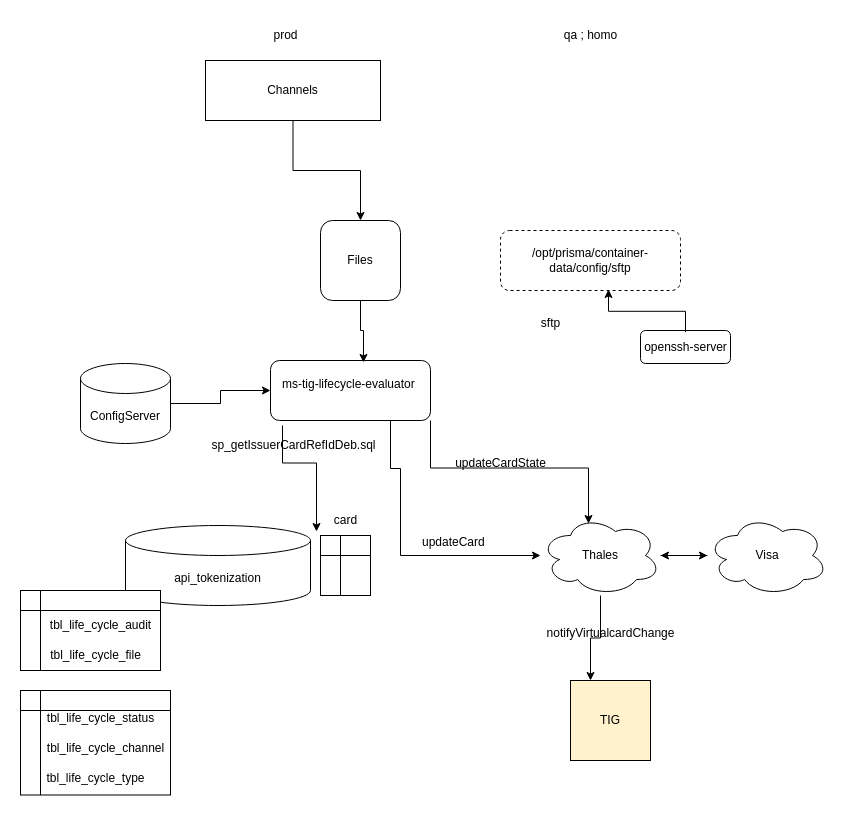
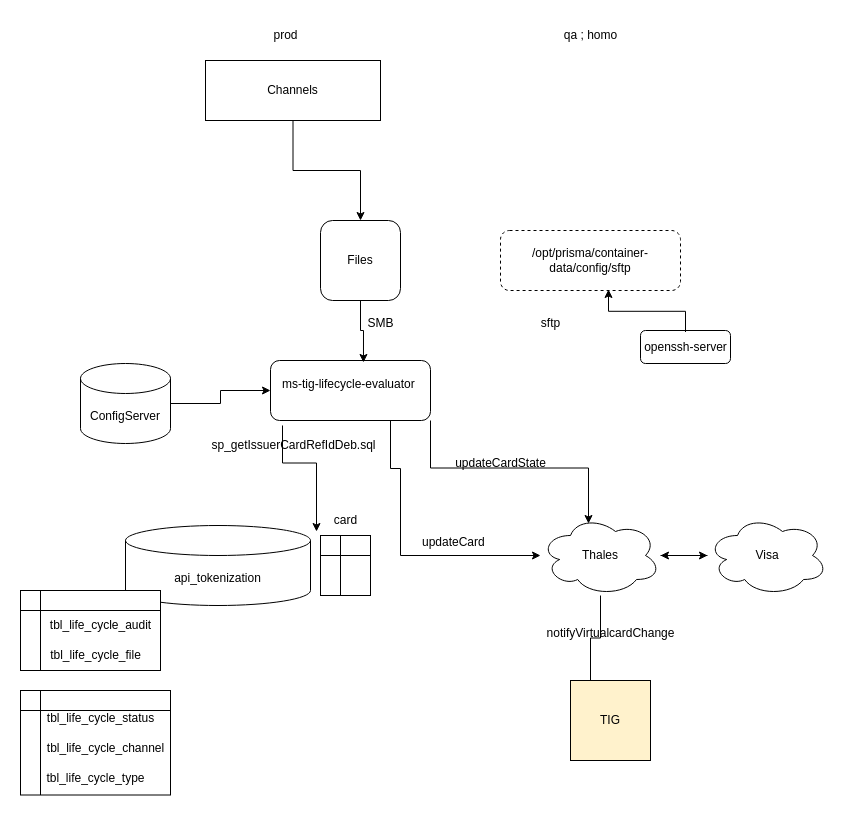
none -> (381, 324)
(591, 672) -> (591, 675)
